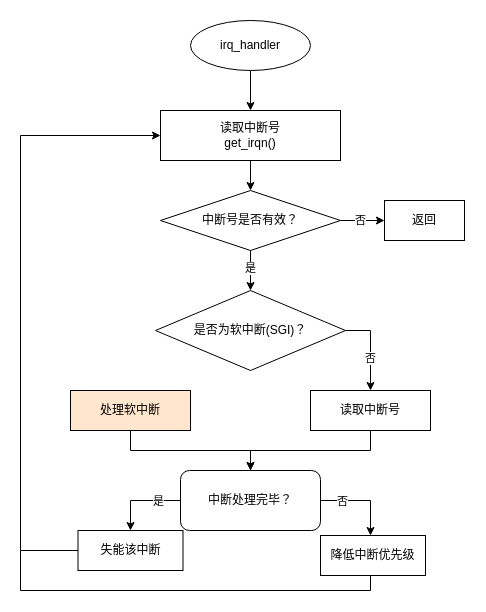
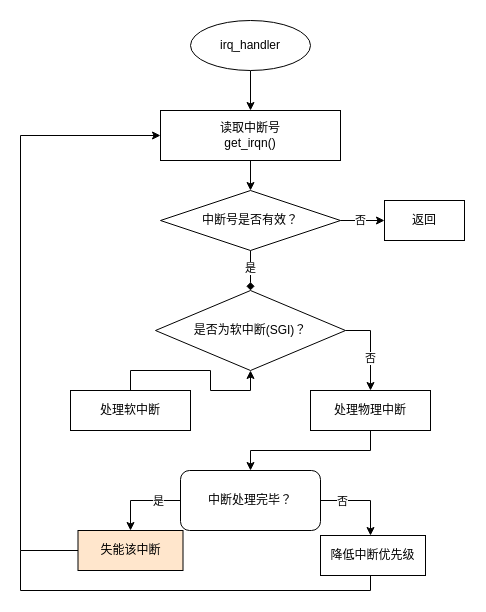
(251, 282) -> (251, 282)
(131, 411) -> (131, 411)
(371, 411) -> (371, 411)
(180, 451) -> (197, 371)
(131, 551) -> (131, 551)
